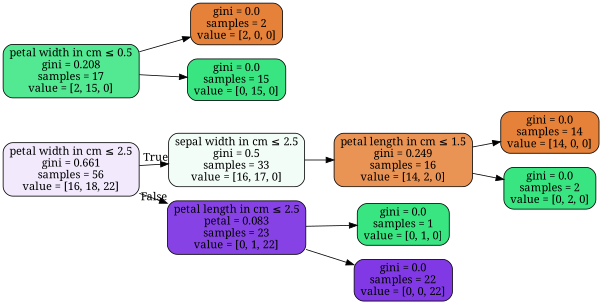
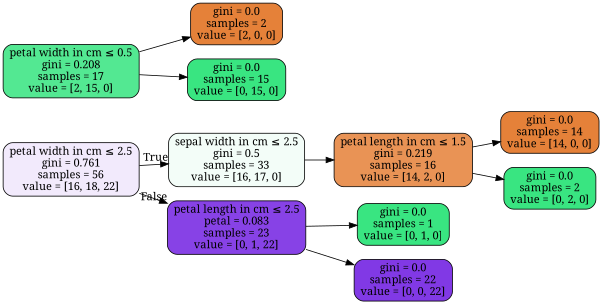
(403, 154) -> (403, 154)
(71, 163) -> (71, 163)
